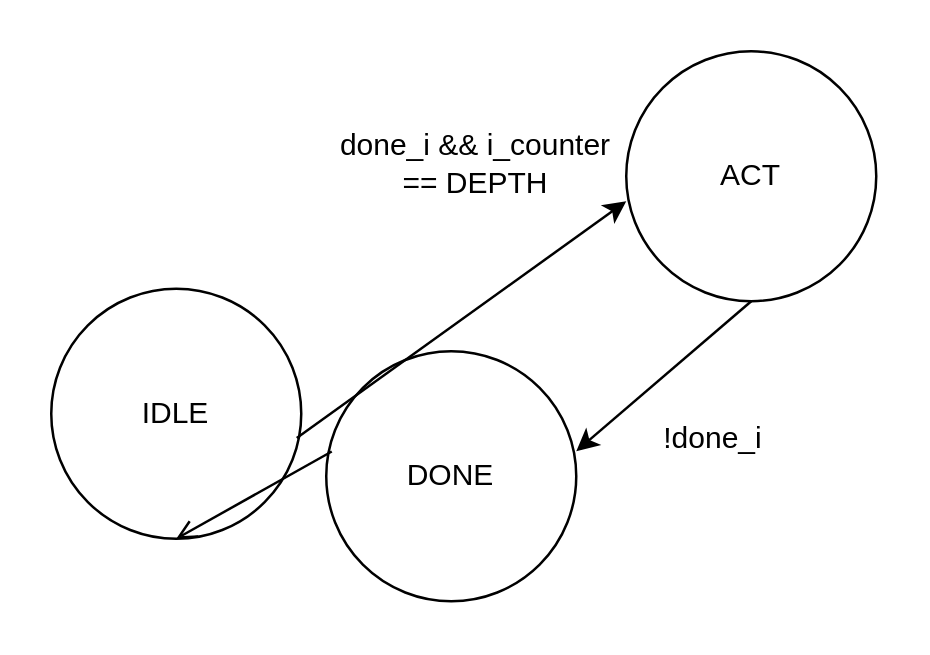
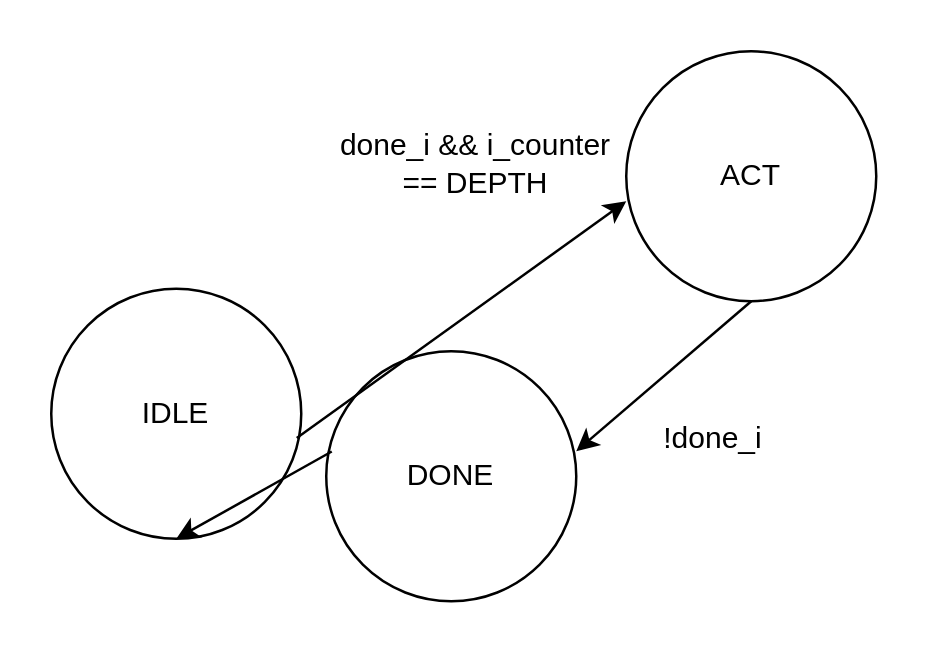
(188, 532) -> (192, 530)
